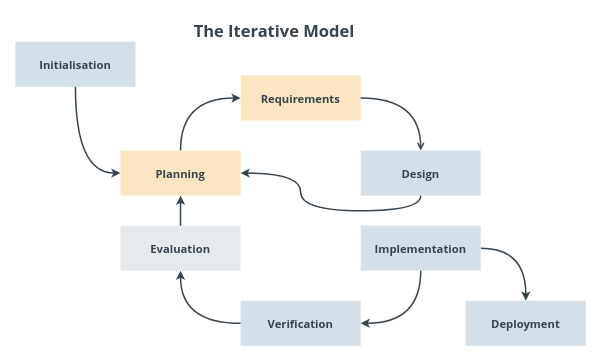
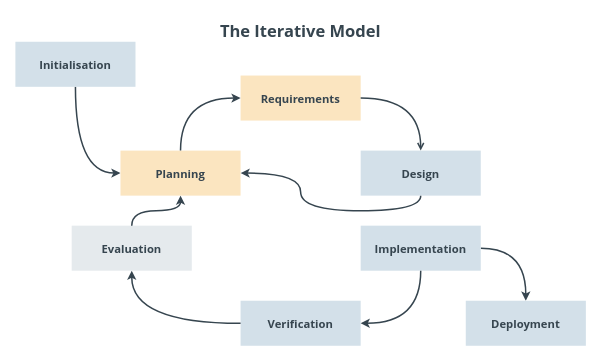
(274, 30) -> (300, 30)
(180, 248) -> (132, 248)
